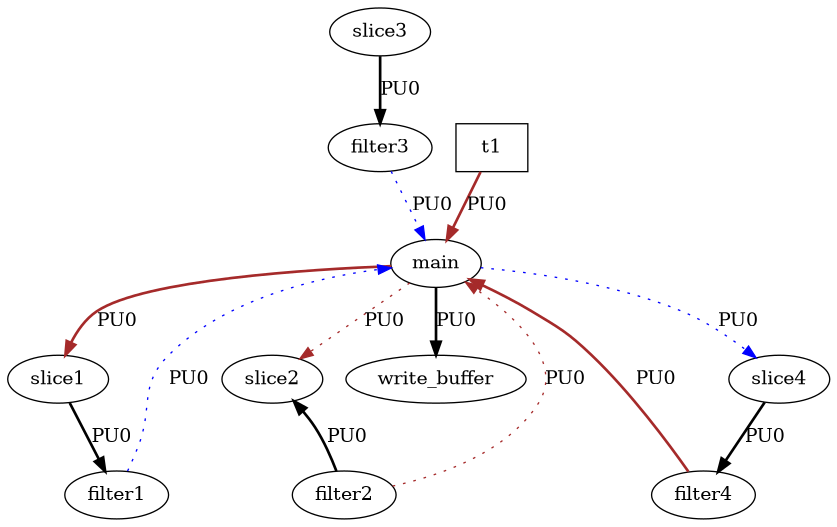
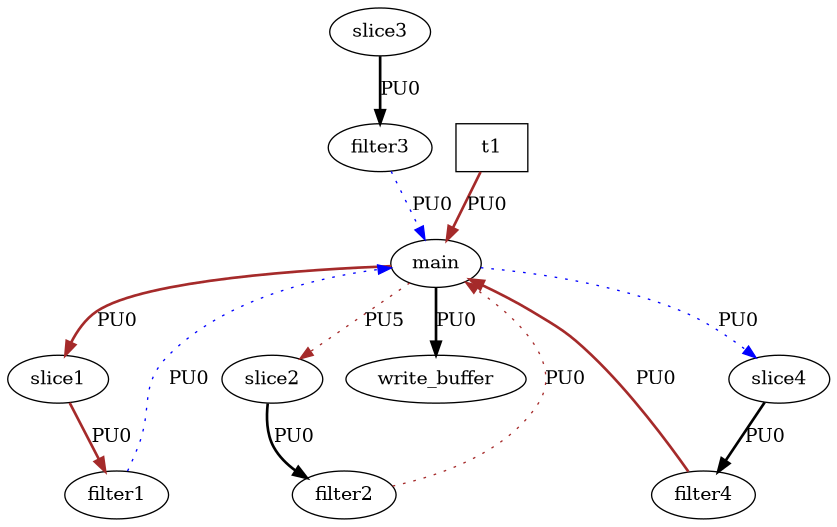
(385, 321) -> (385, 321)
(84, 431) -> (84, 431)
(322, 440) -> (271, 442)
